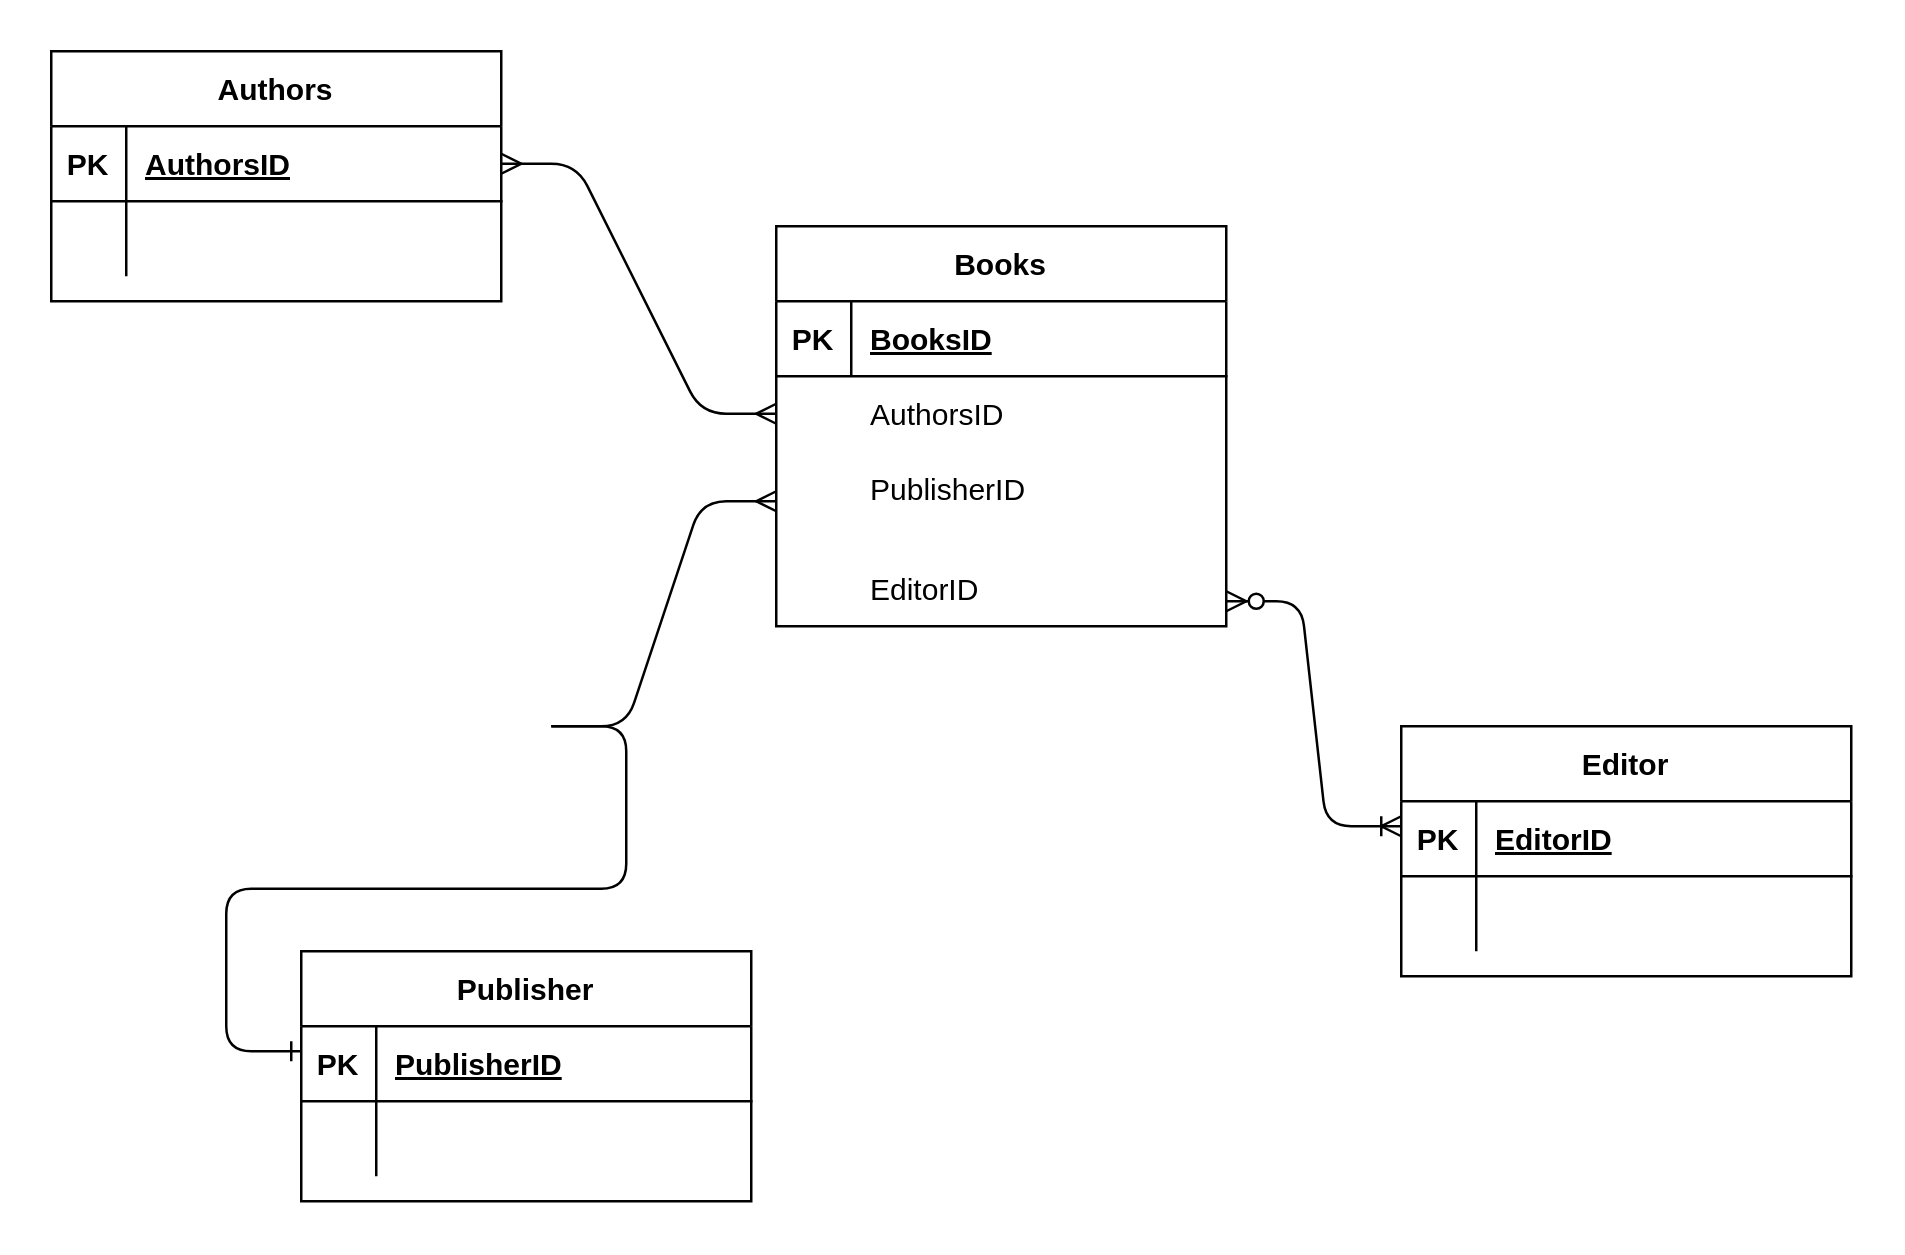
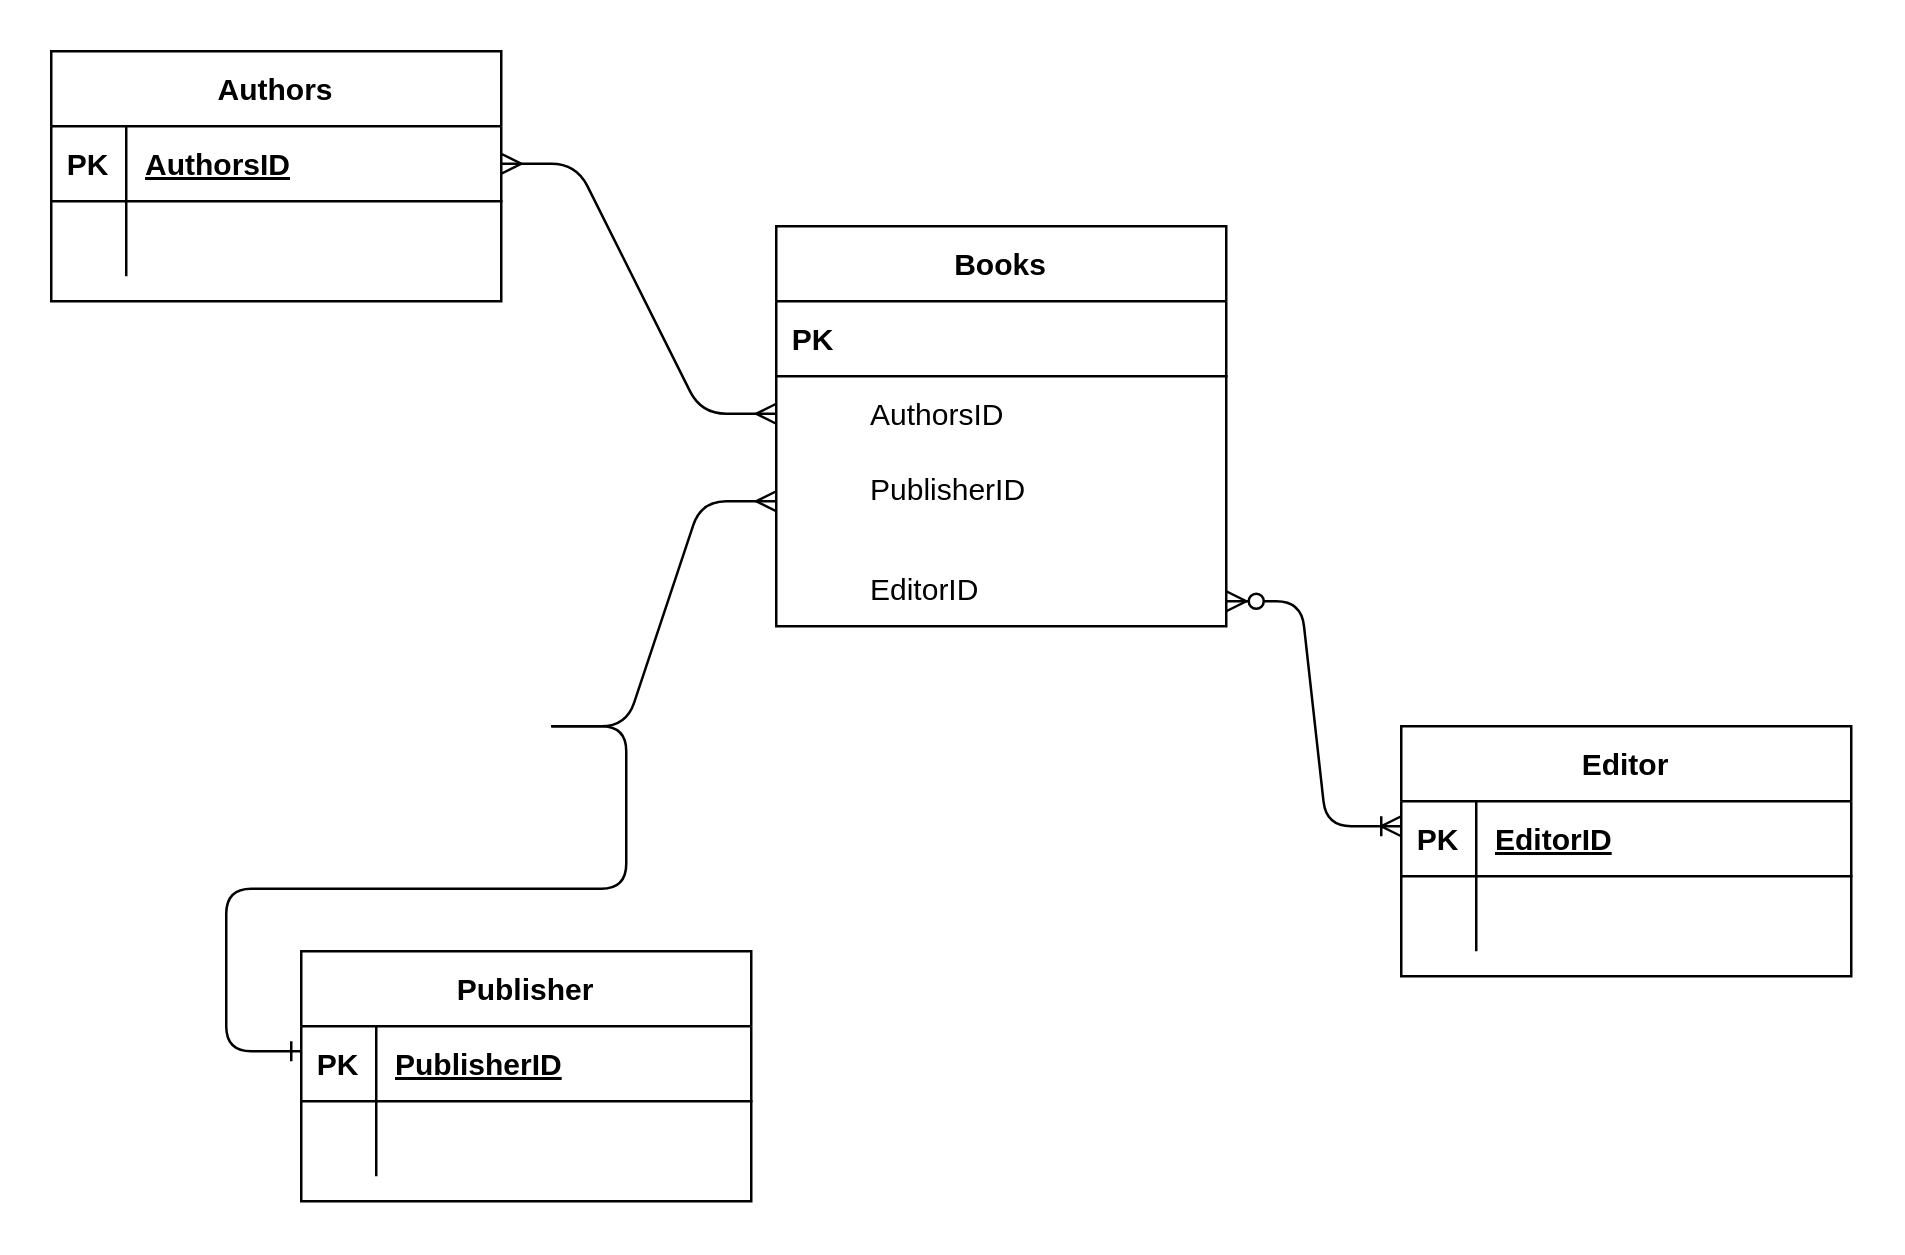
(1039, 339) -> none
